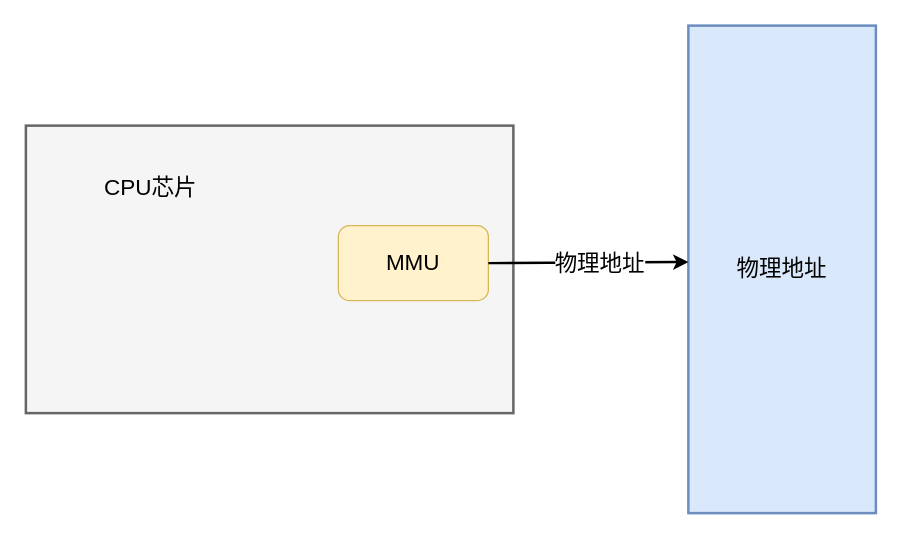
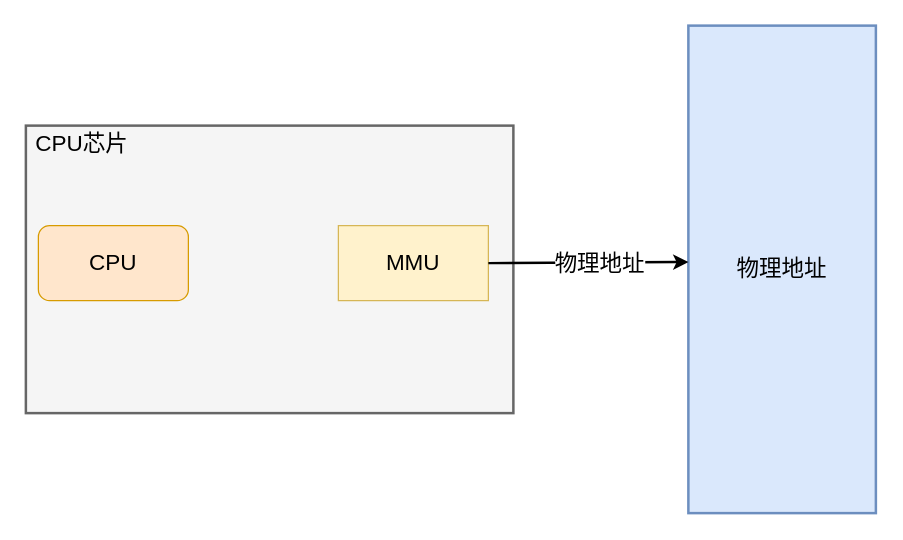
(151, 188) -> (82, 144)
none -> (113, 263)
(413, 263) -> (413, 263)
